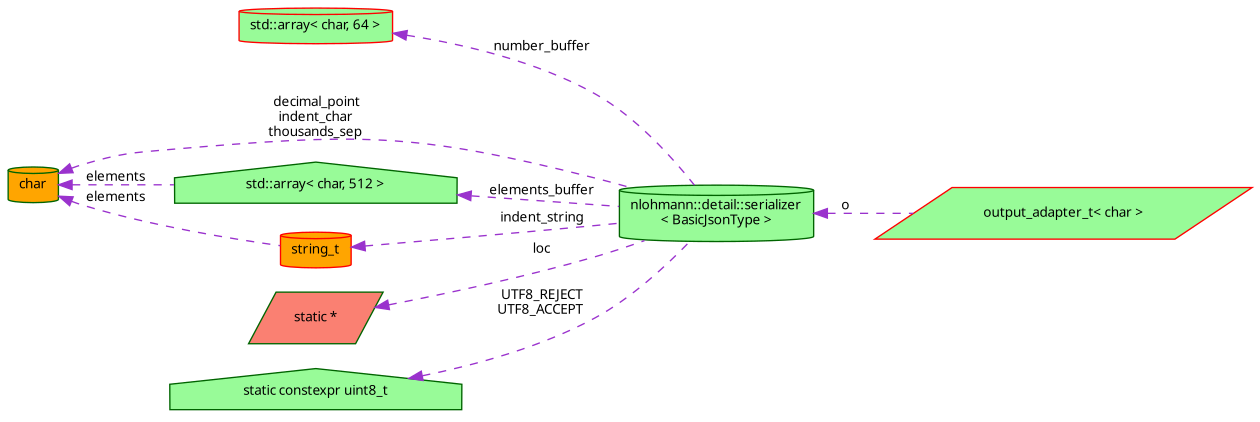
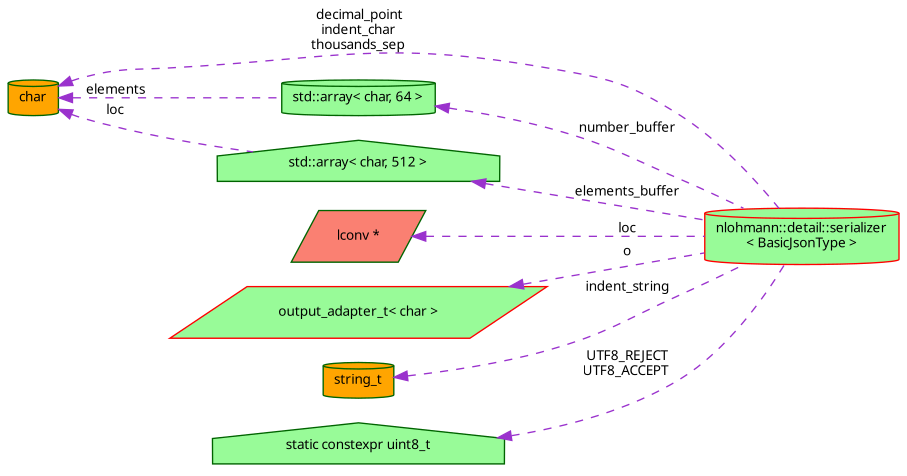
(316, 26) -> (358, 98)
(114, 177) -> (114, 111)
(717, 213) -> (802, 236)
(870, 213) -> (614, 269)
(175, 228) -> (177, 98)
(316, 250) -> (358, 380)
(316, 318) -> (358, 236)
